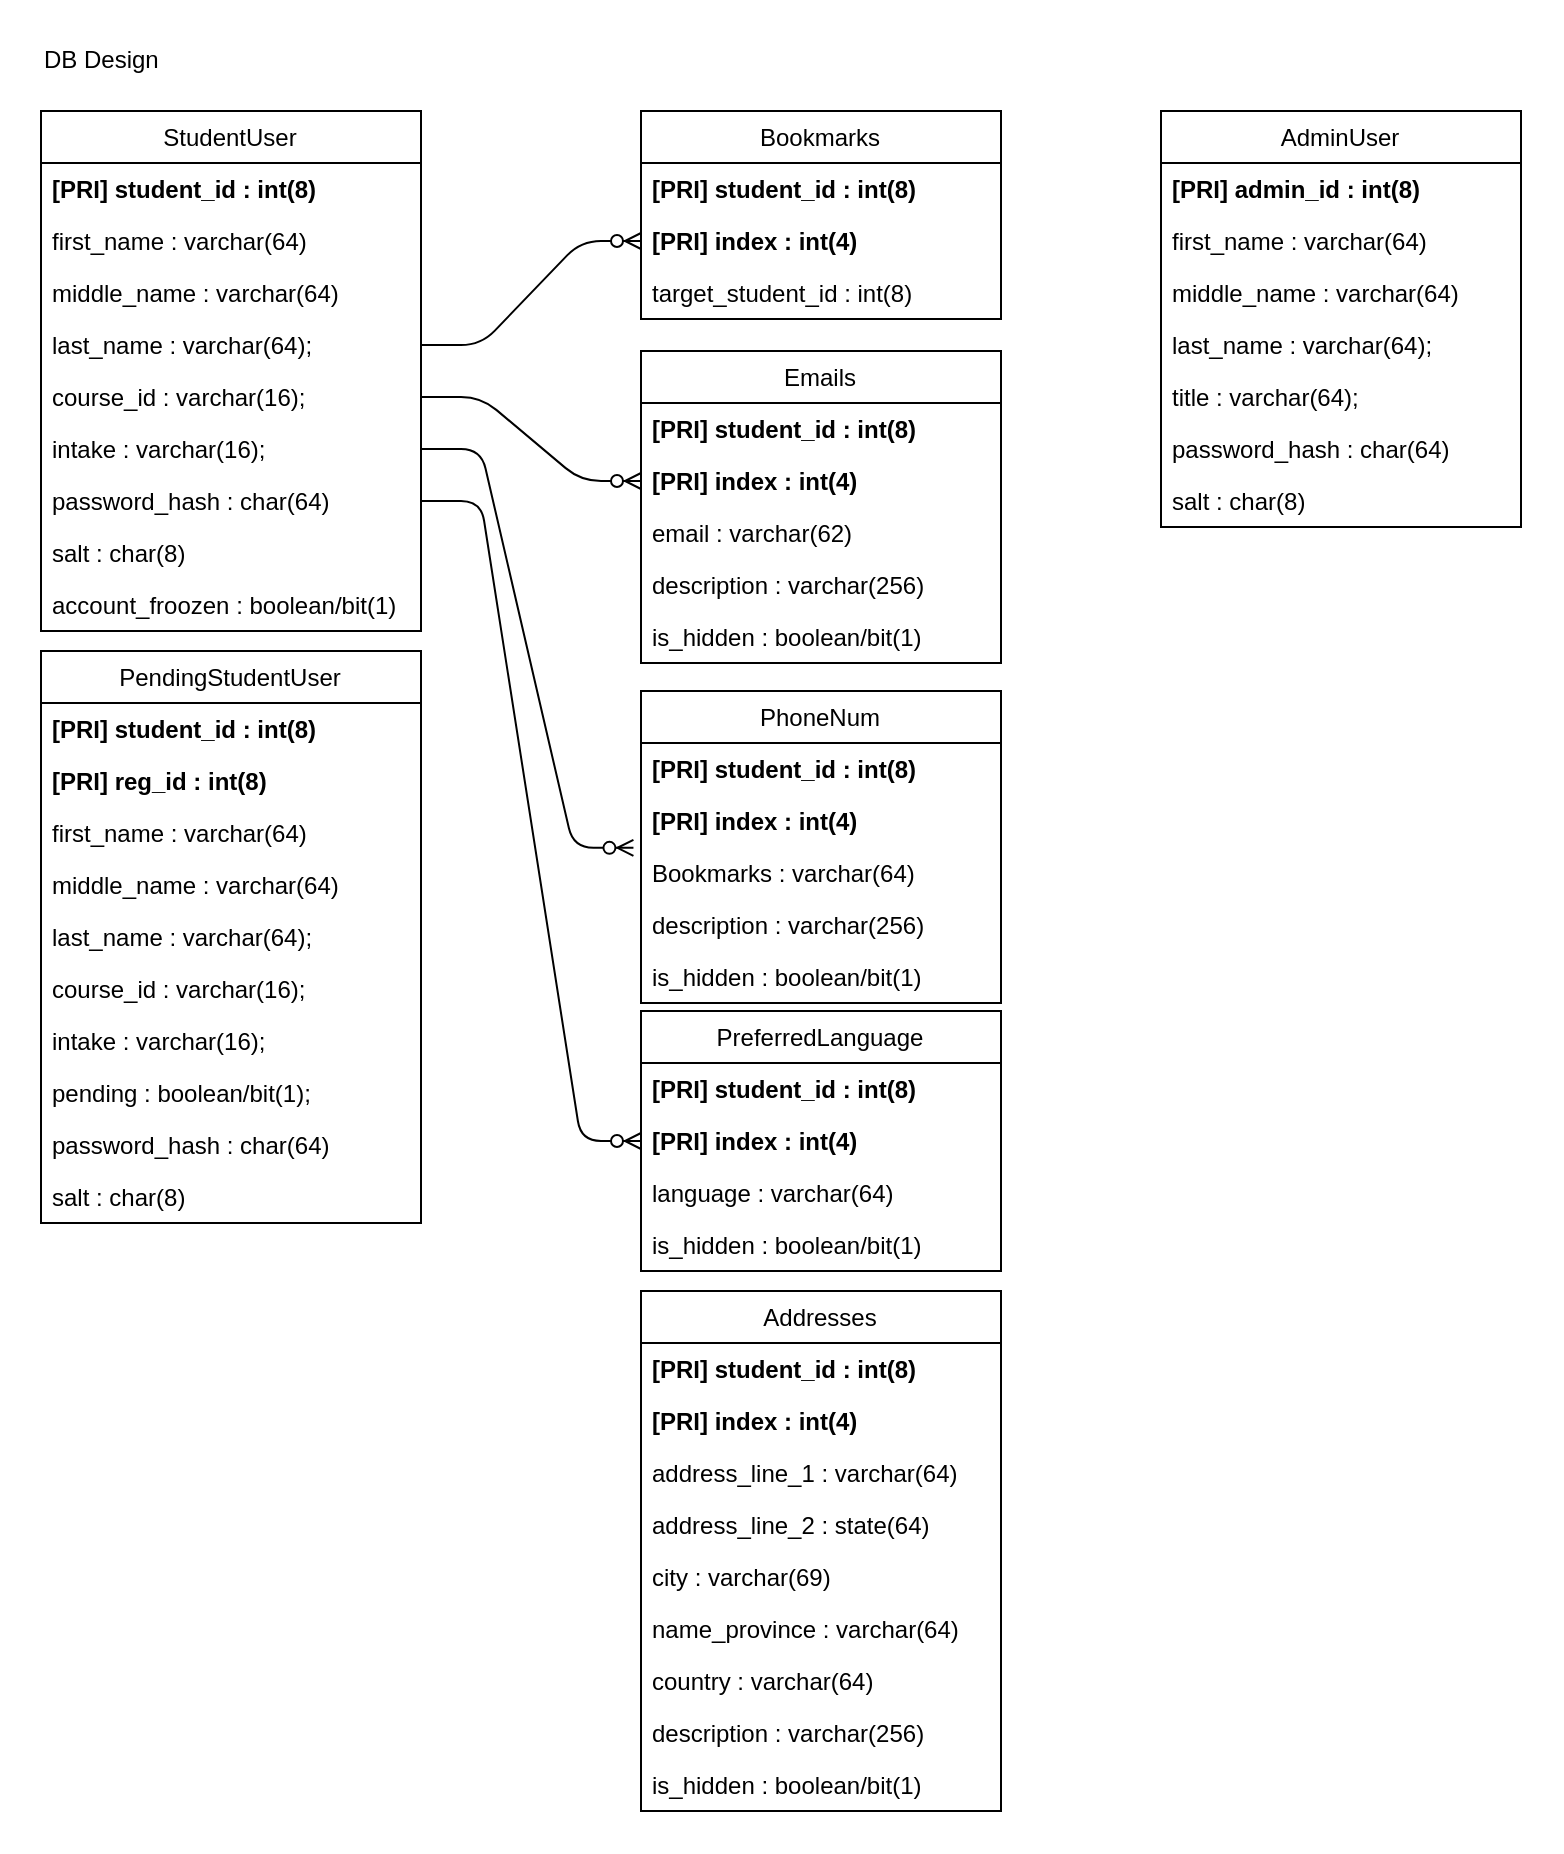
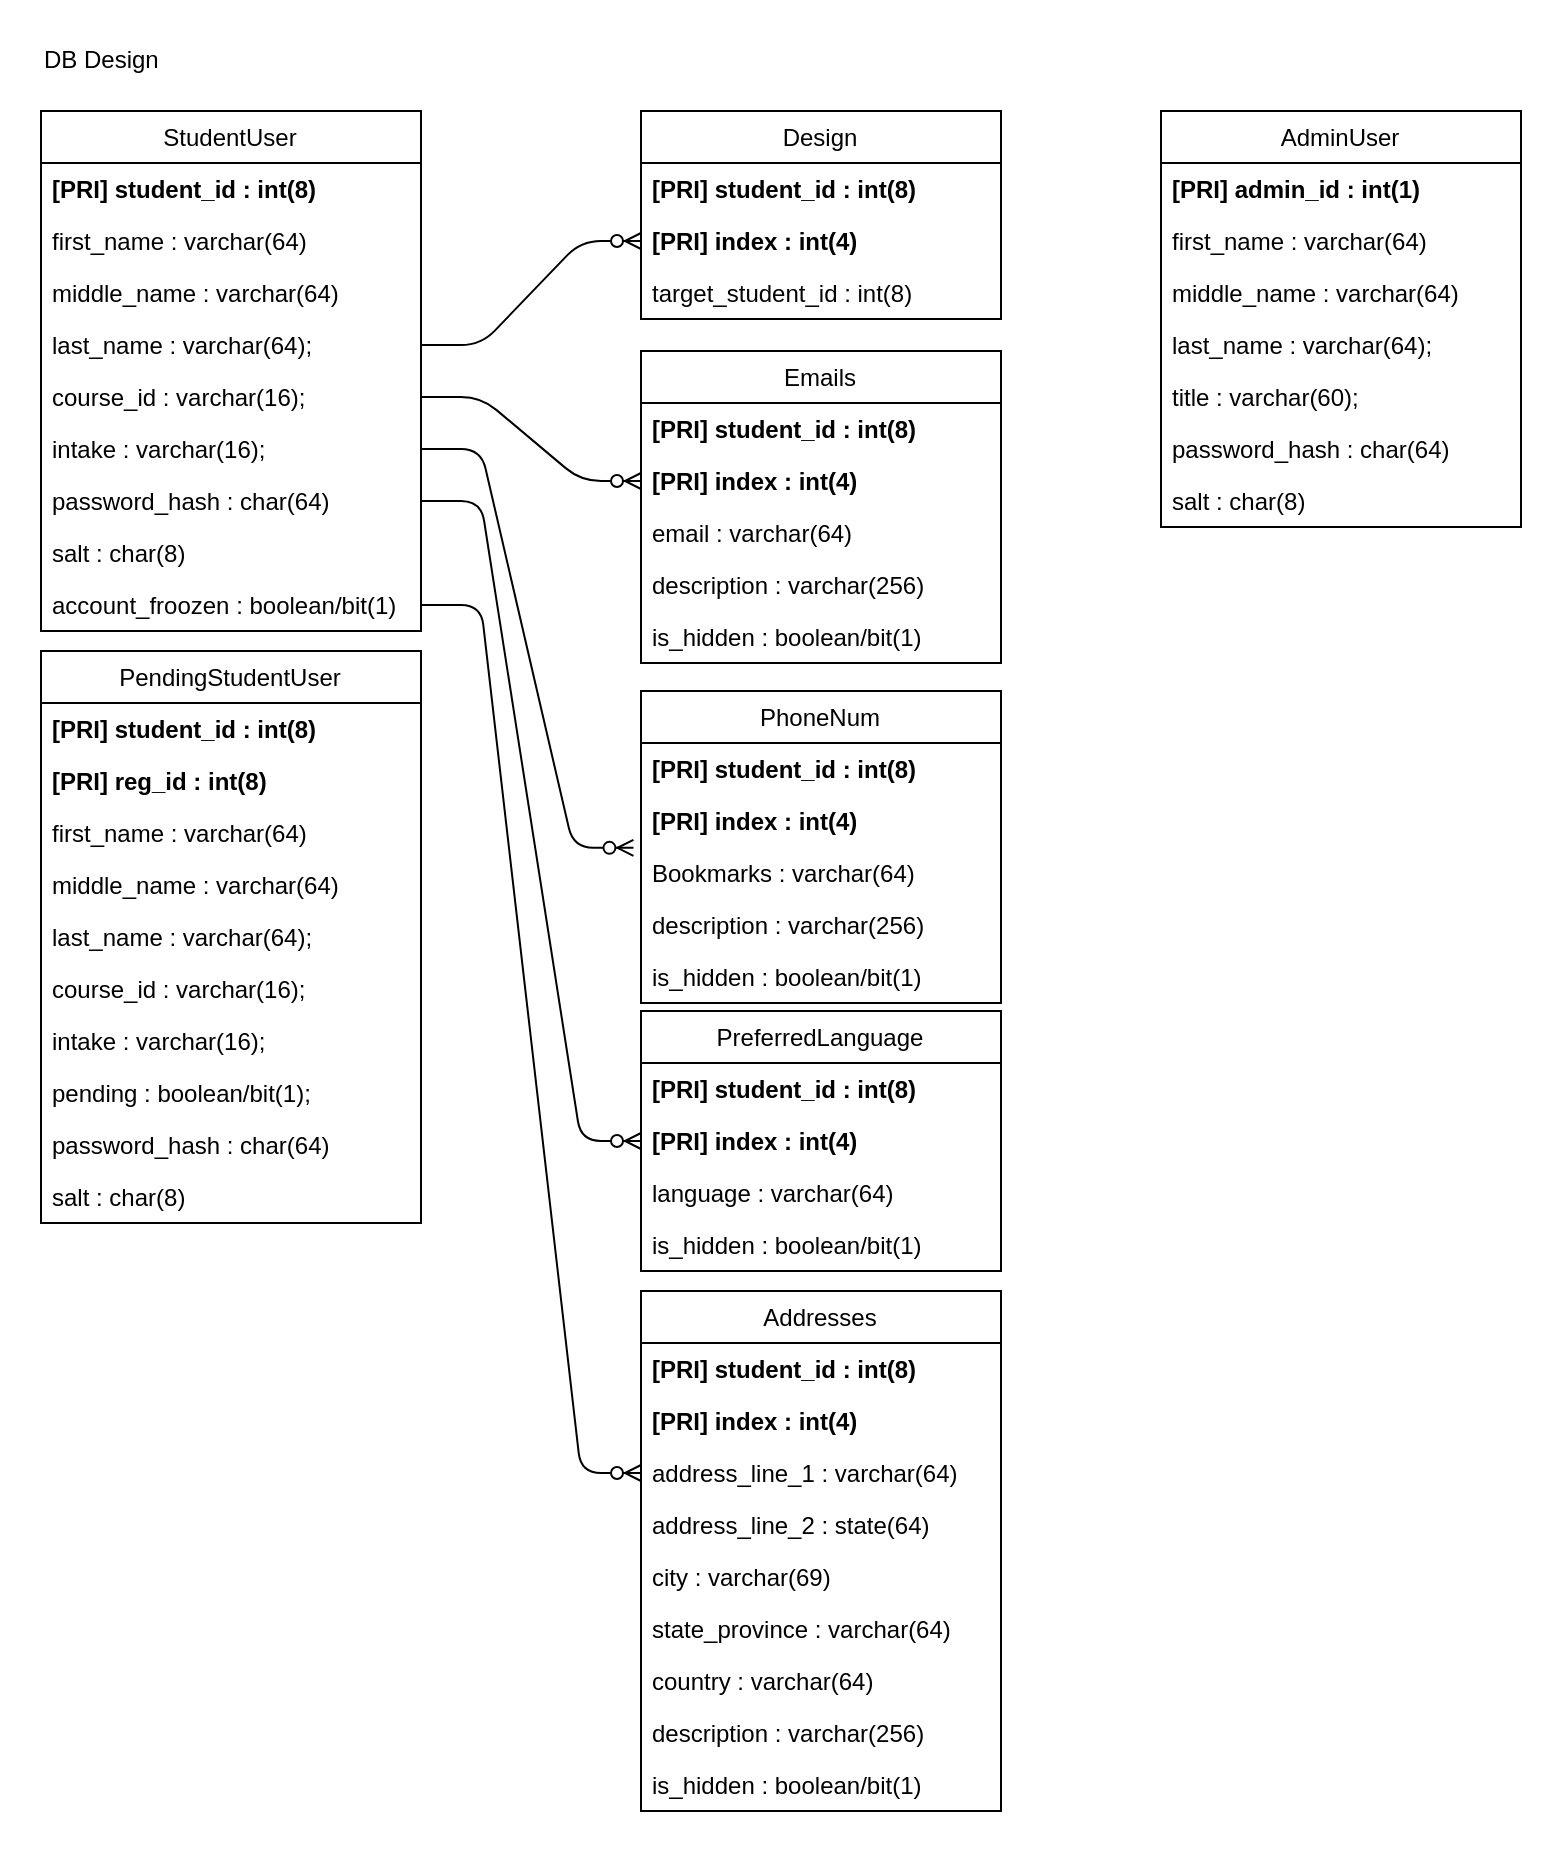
(820, 138) -> (820, 138)
(1305, 190) -> (1305, 190)
(1288, 398) -> (1288, 398)
(764, 534) -> (764, 534)
none -> (531, 1039)
(821, 1630) -> (828, 1630)
